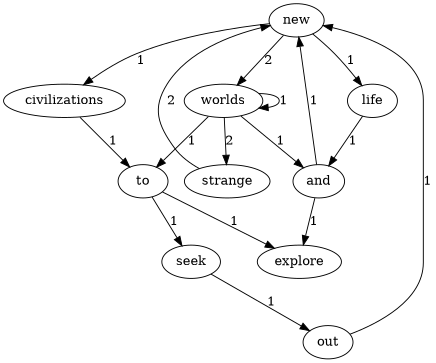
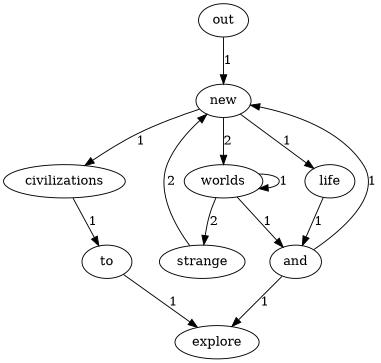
(186, 139) -> none
(191, 262) -> none
